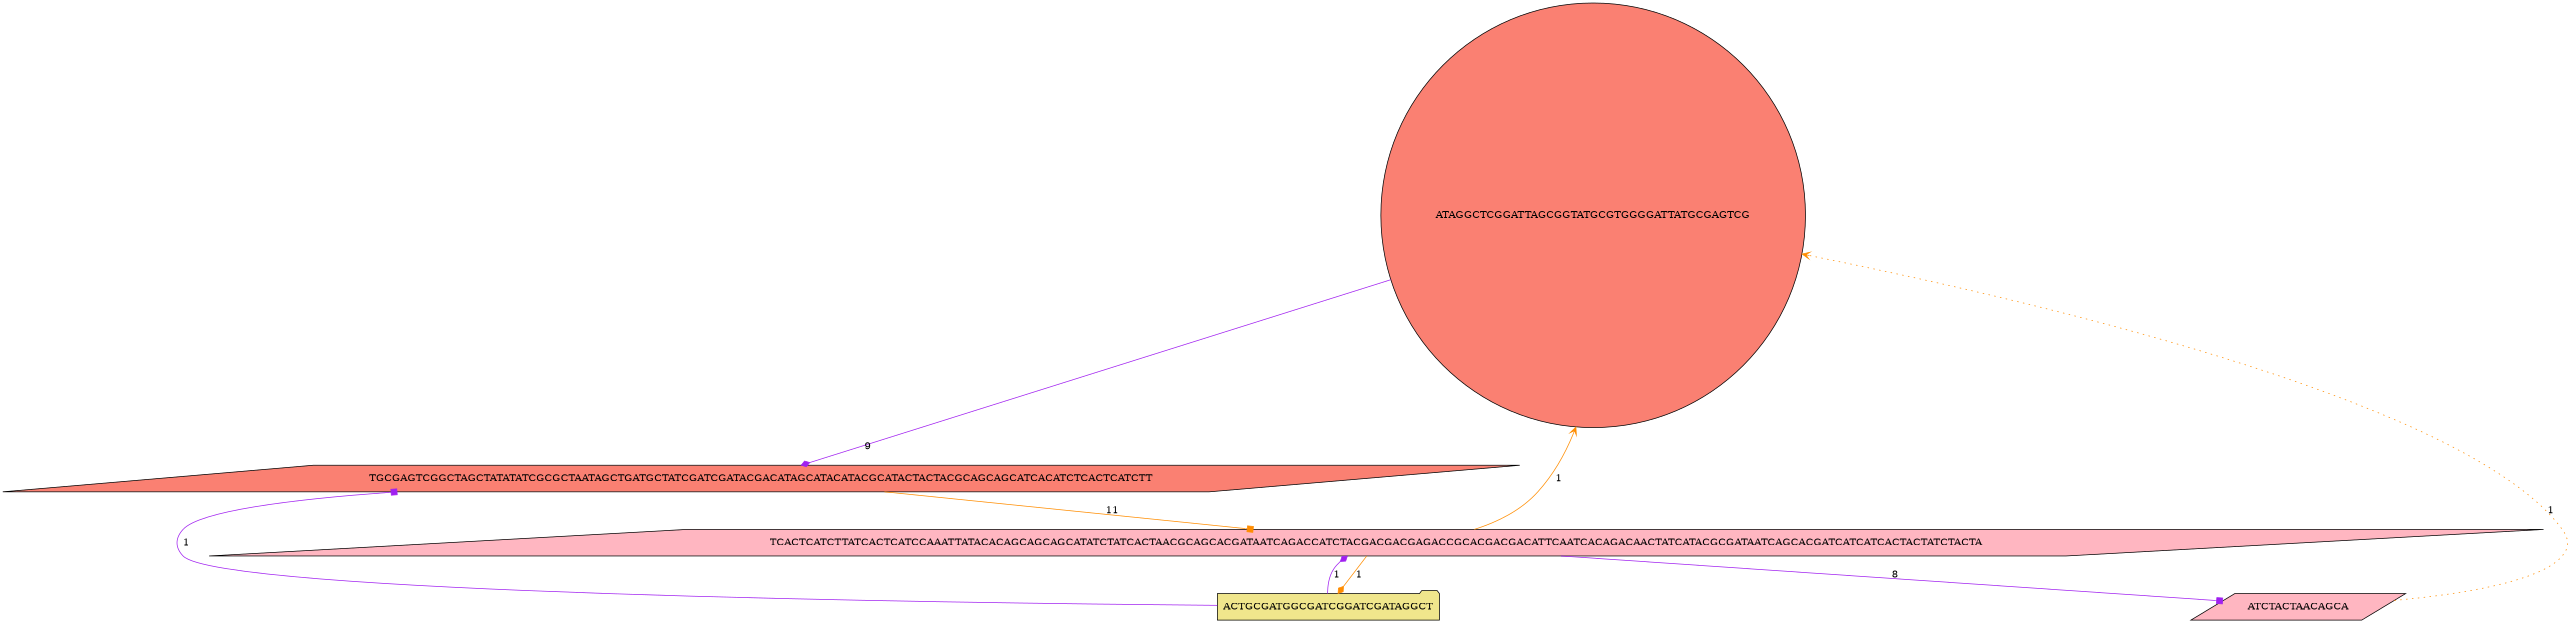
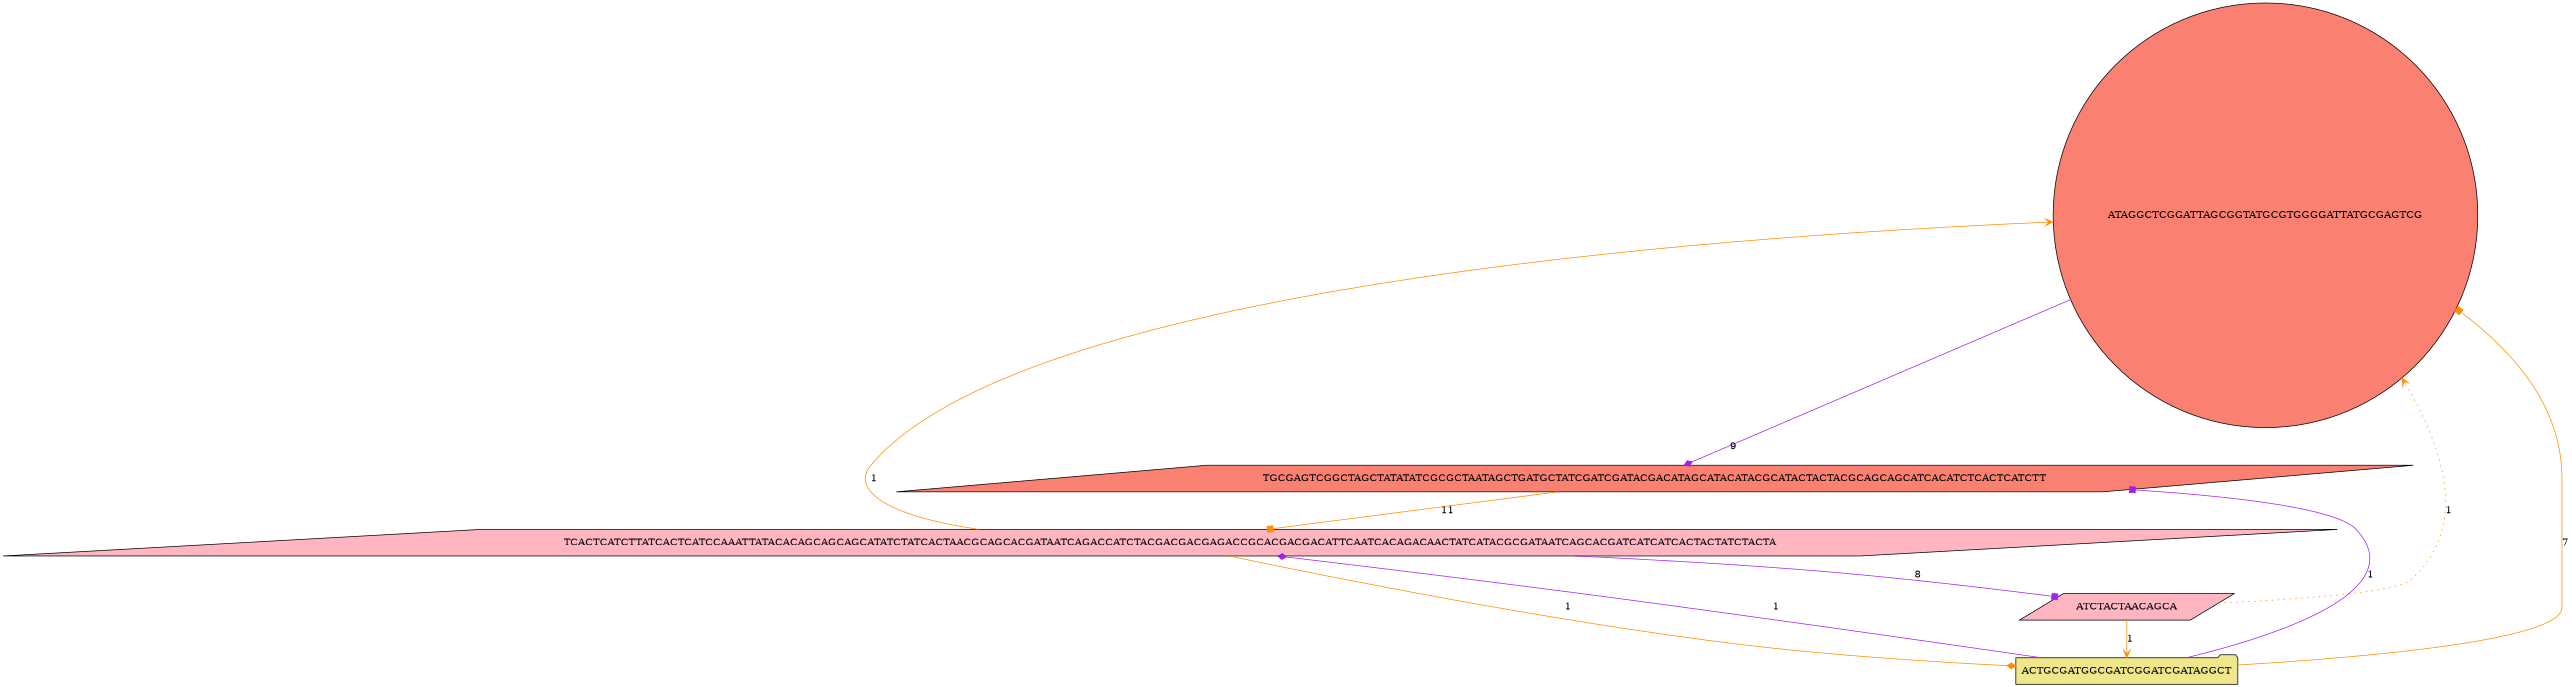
none -> (2560, 610)
none -> (2127, 635)
